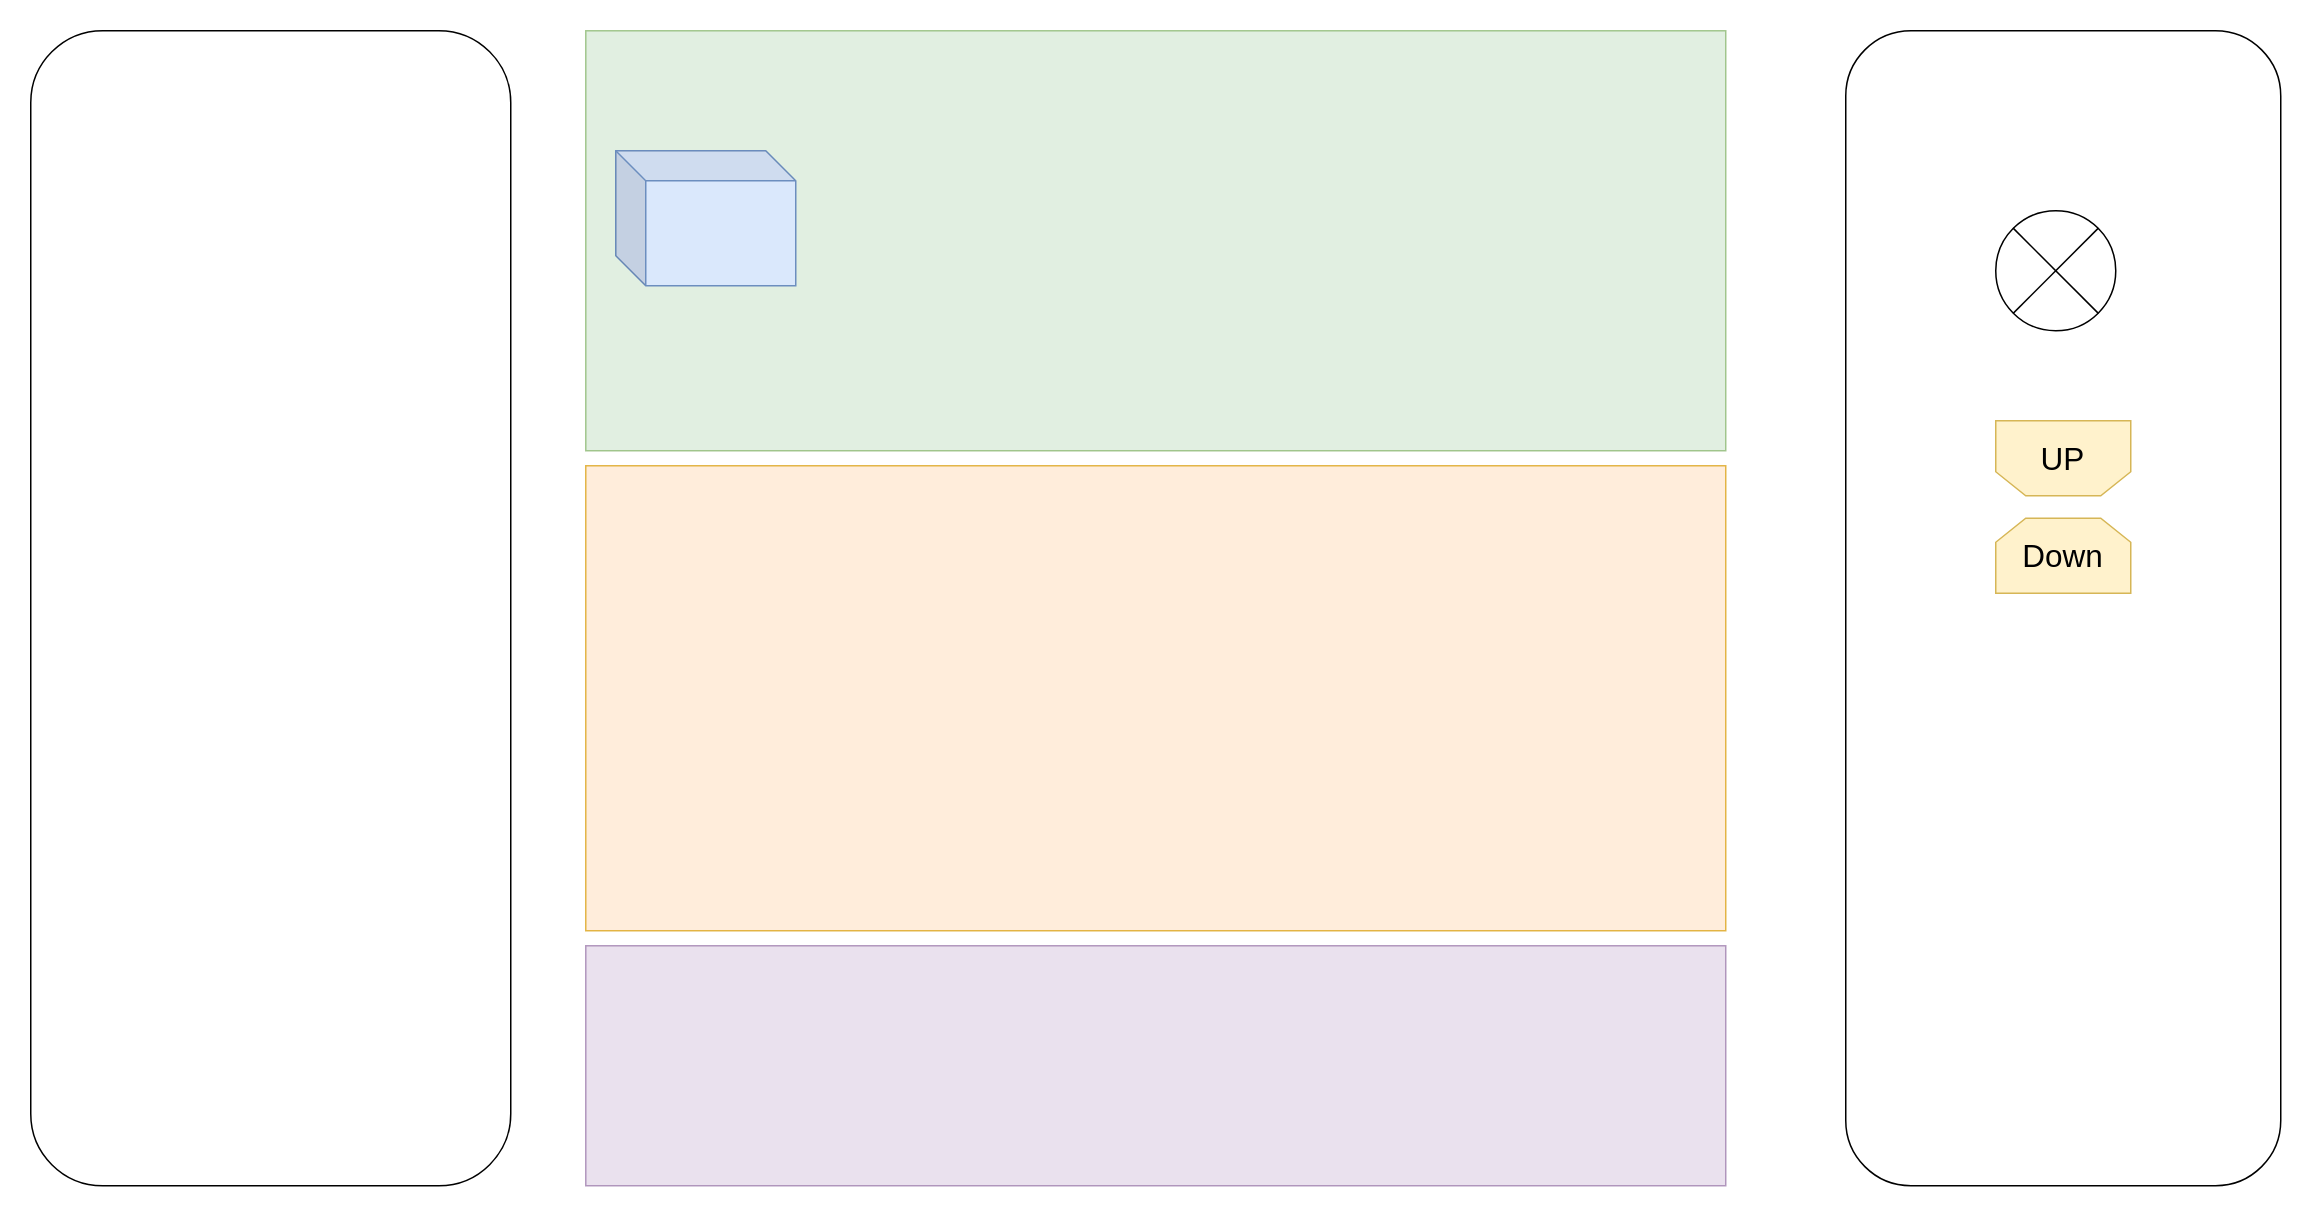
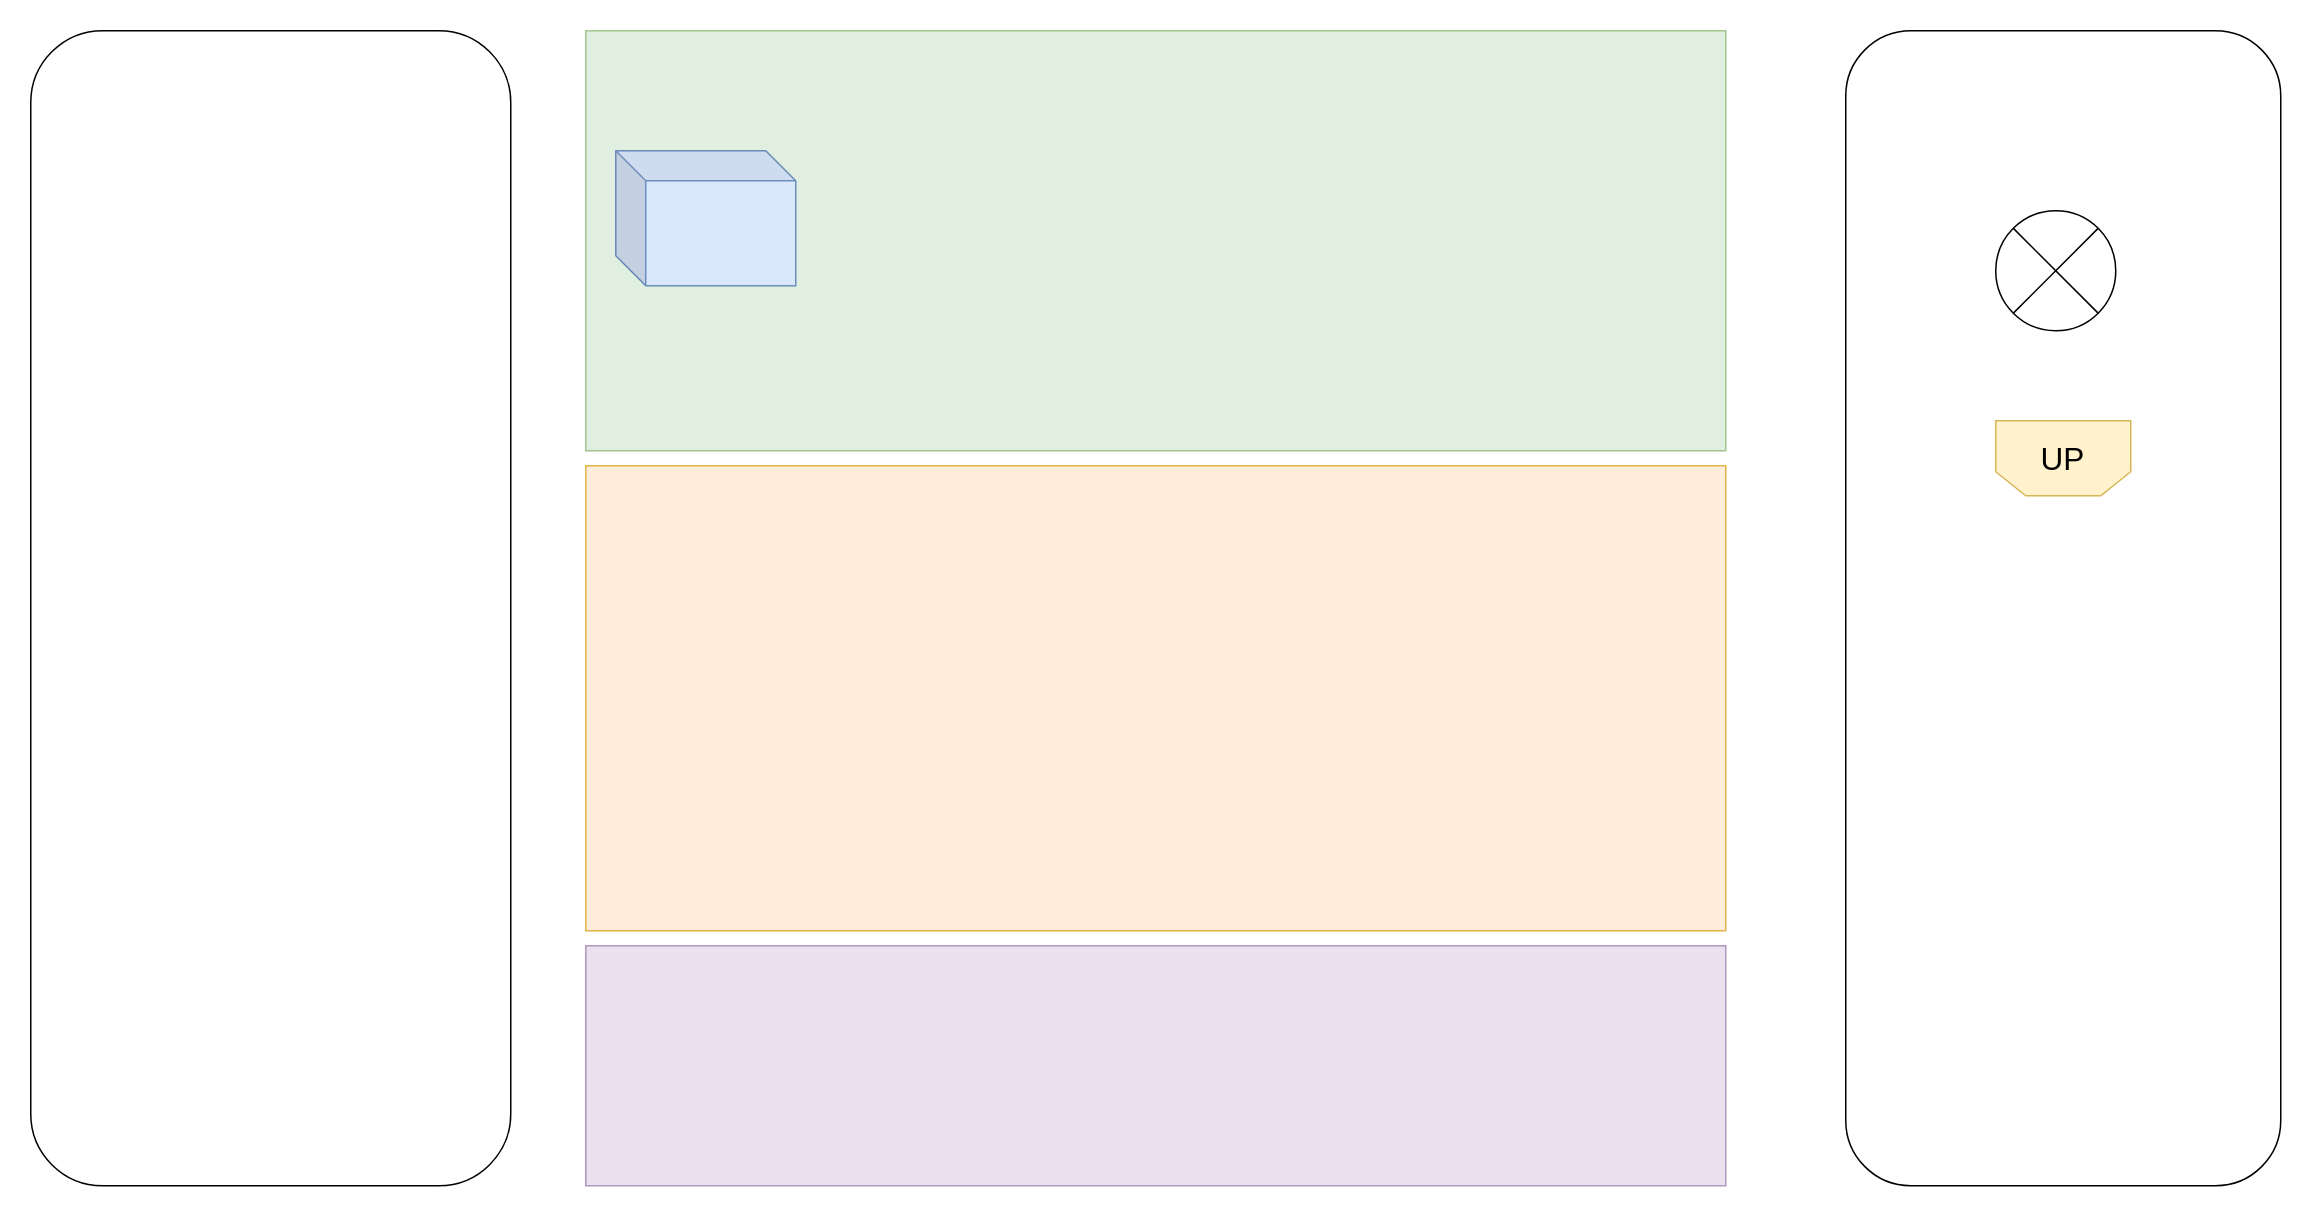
(2063, 556) -> none
